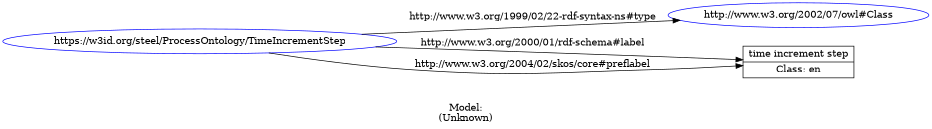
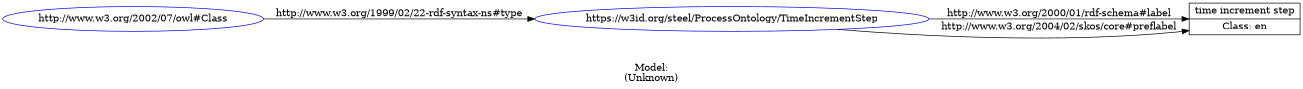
(517, 27) -> (395, 19)
